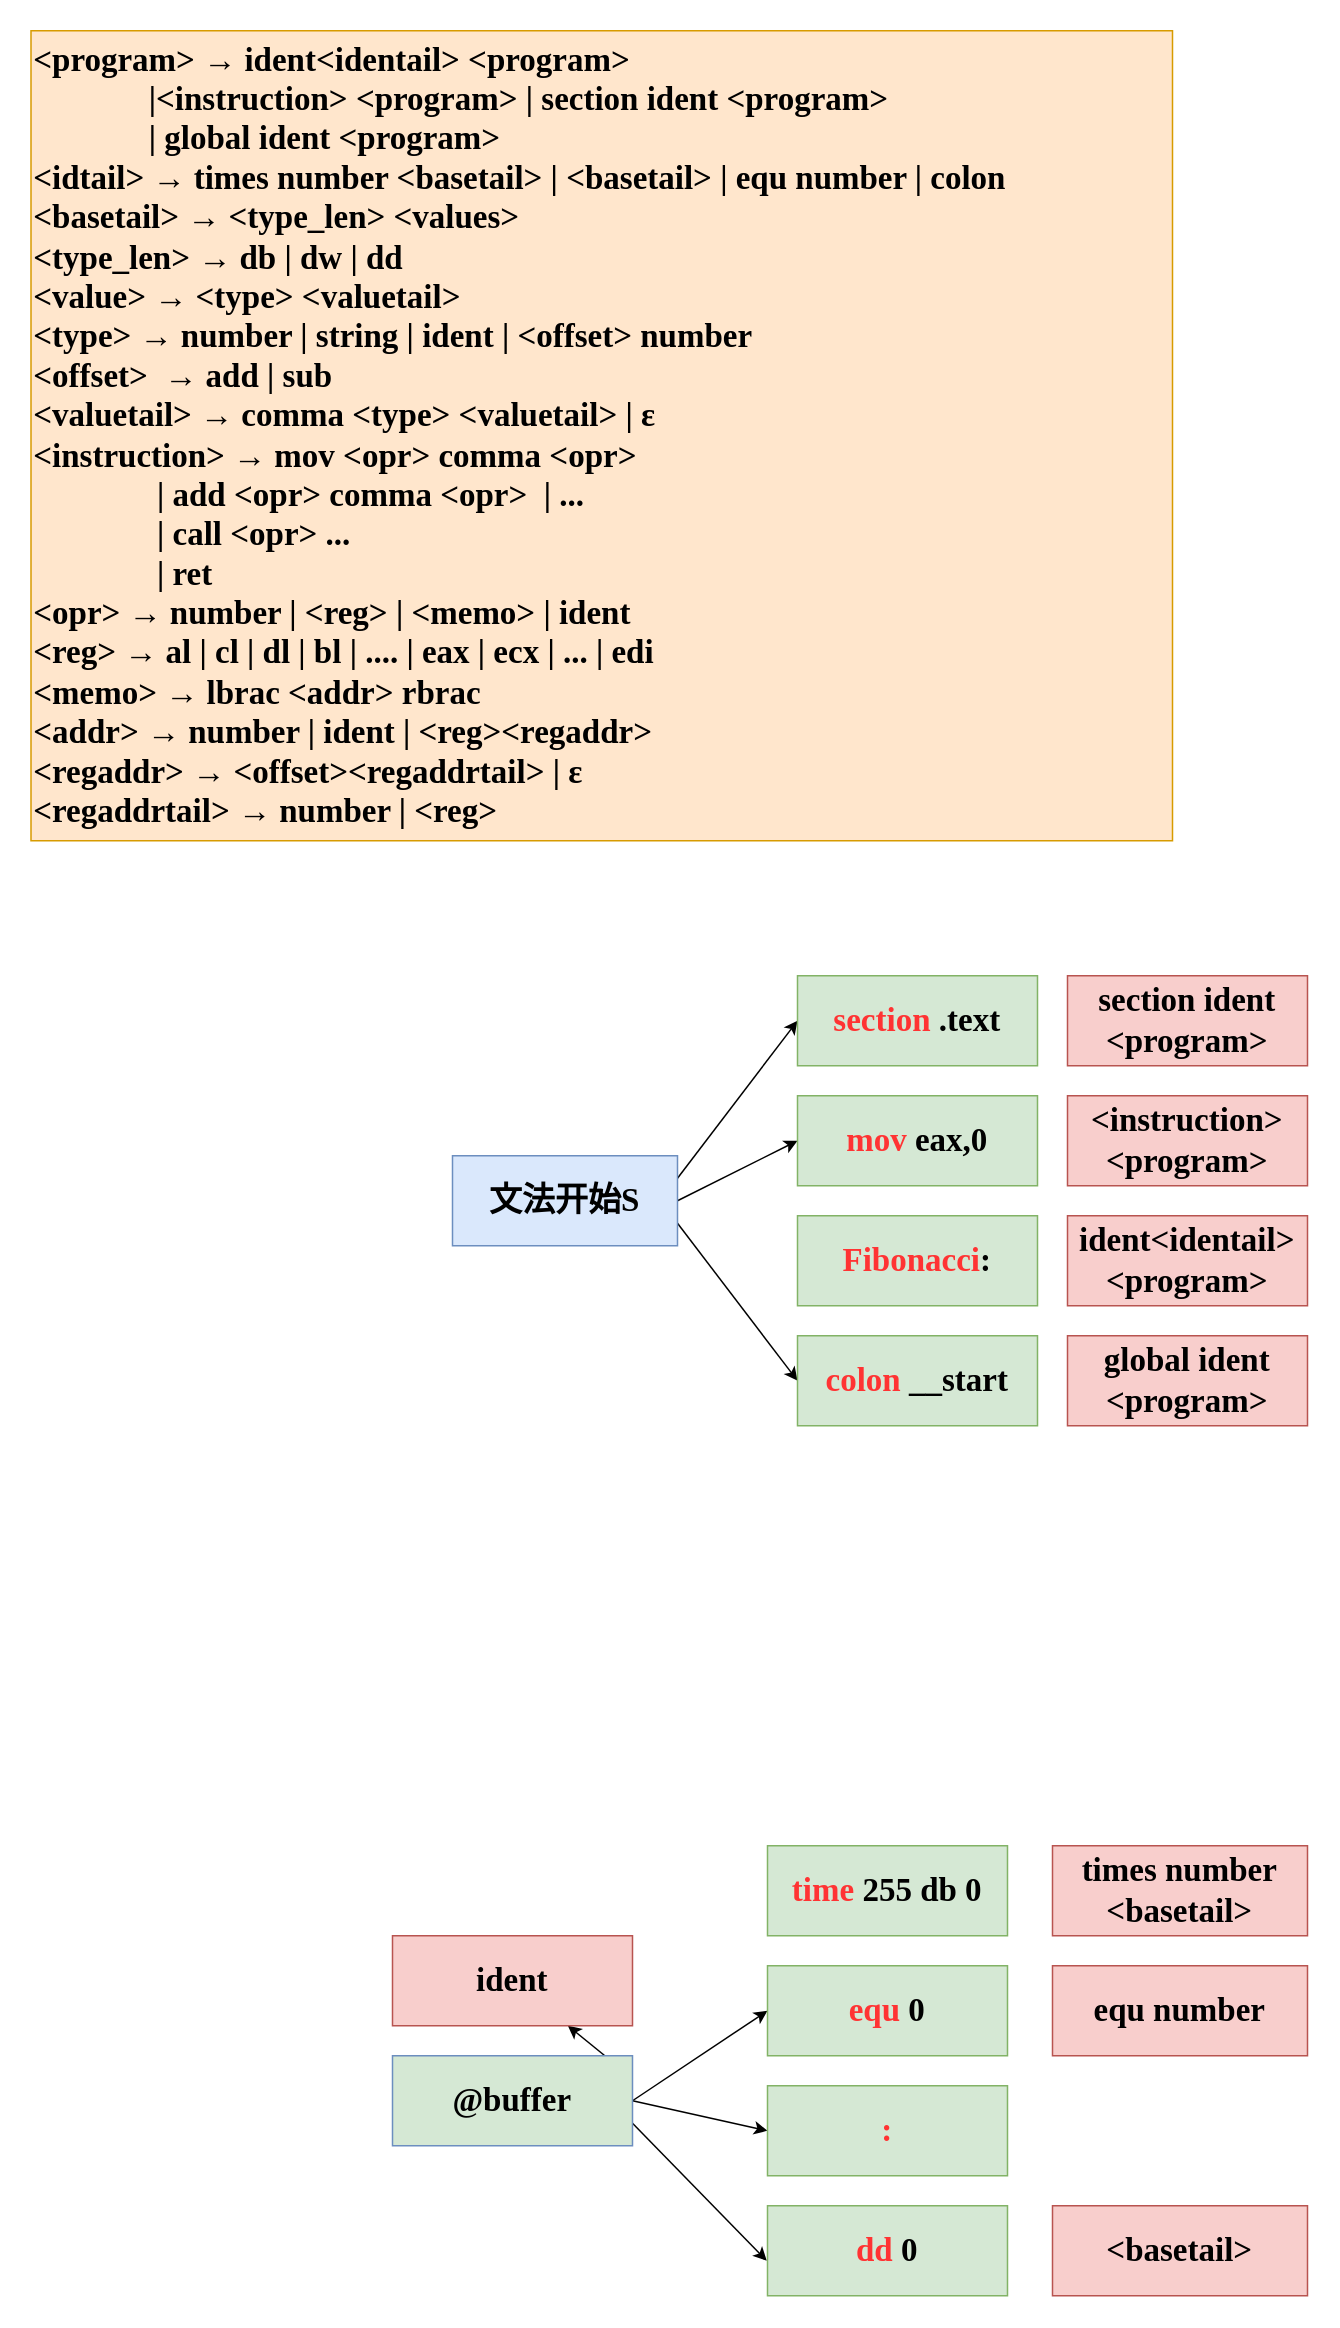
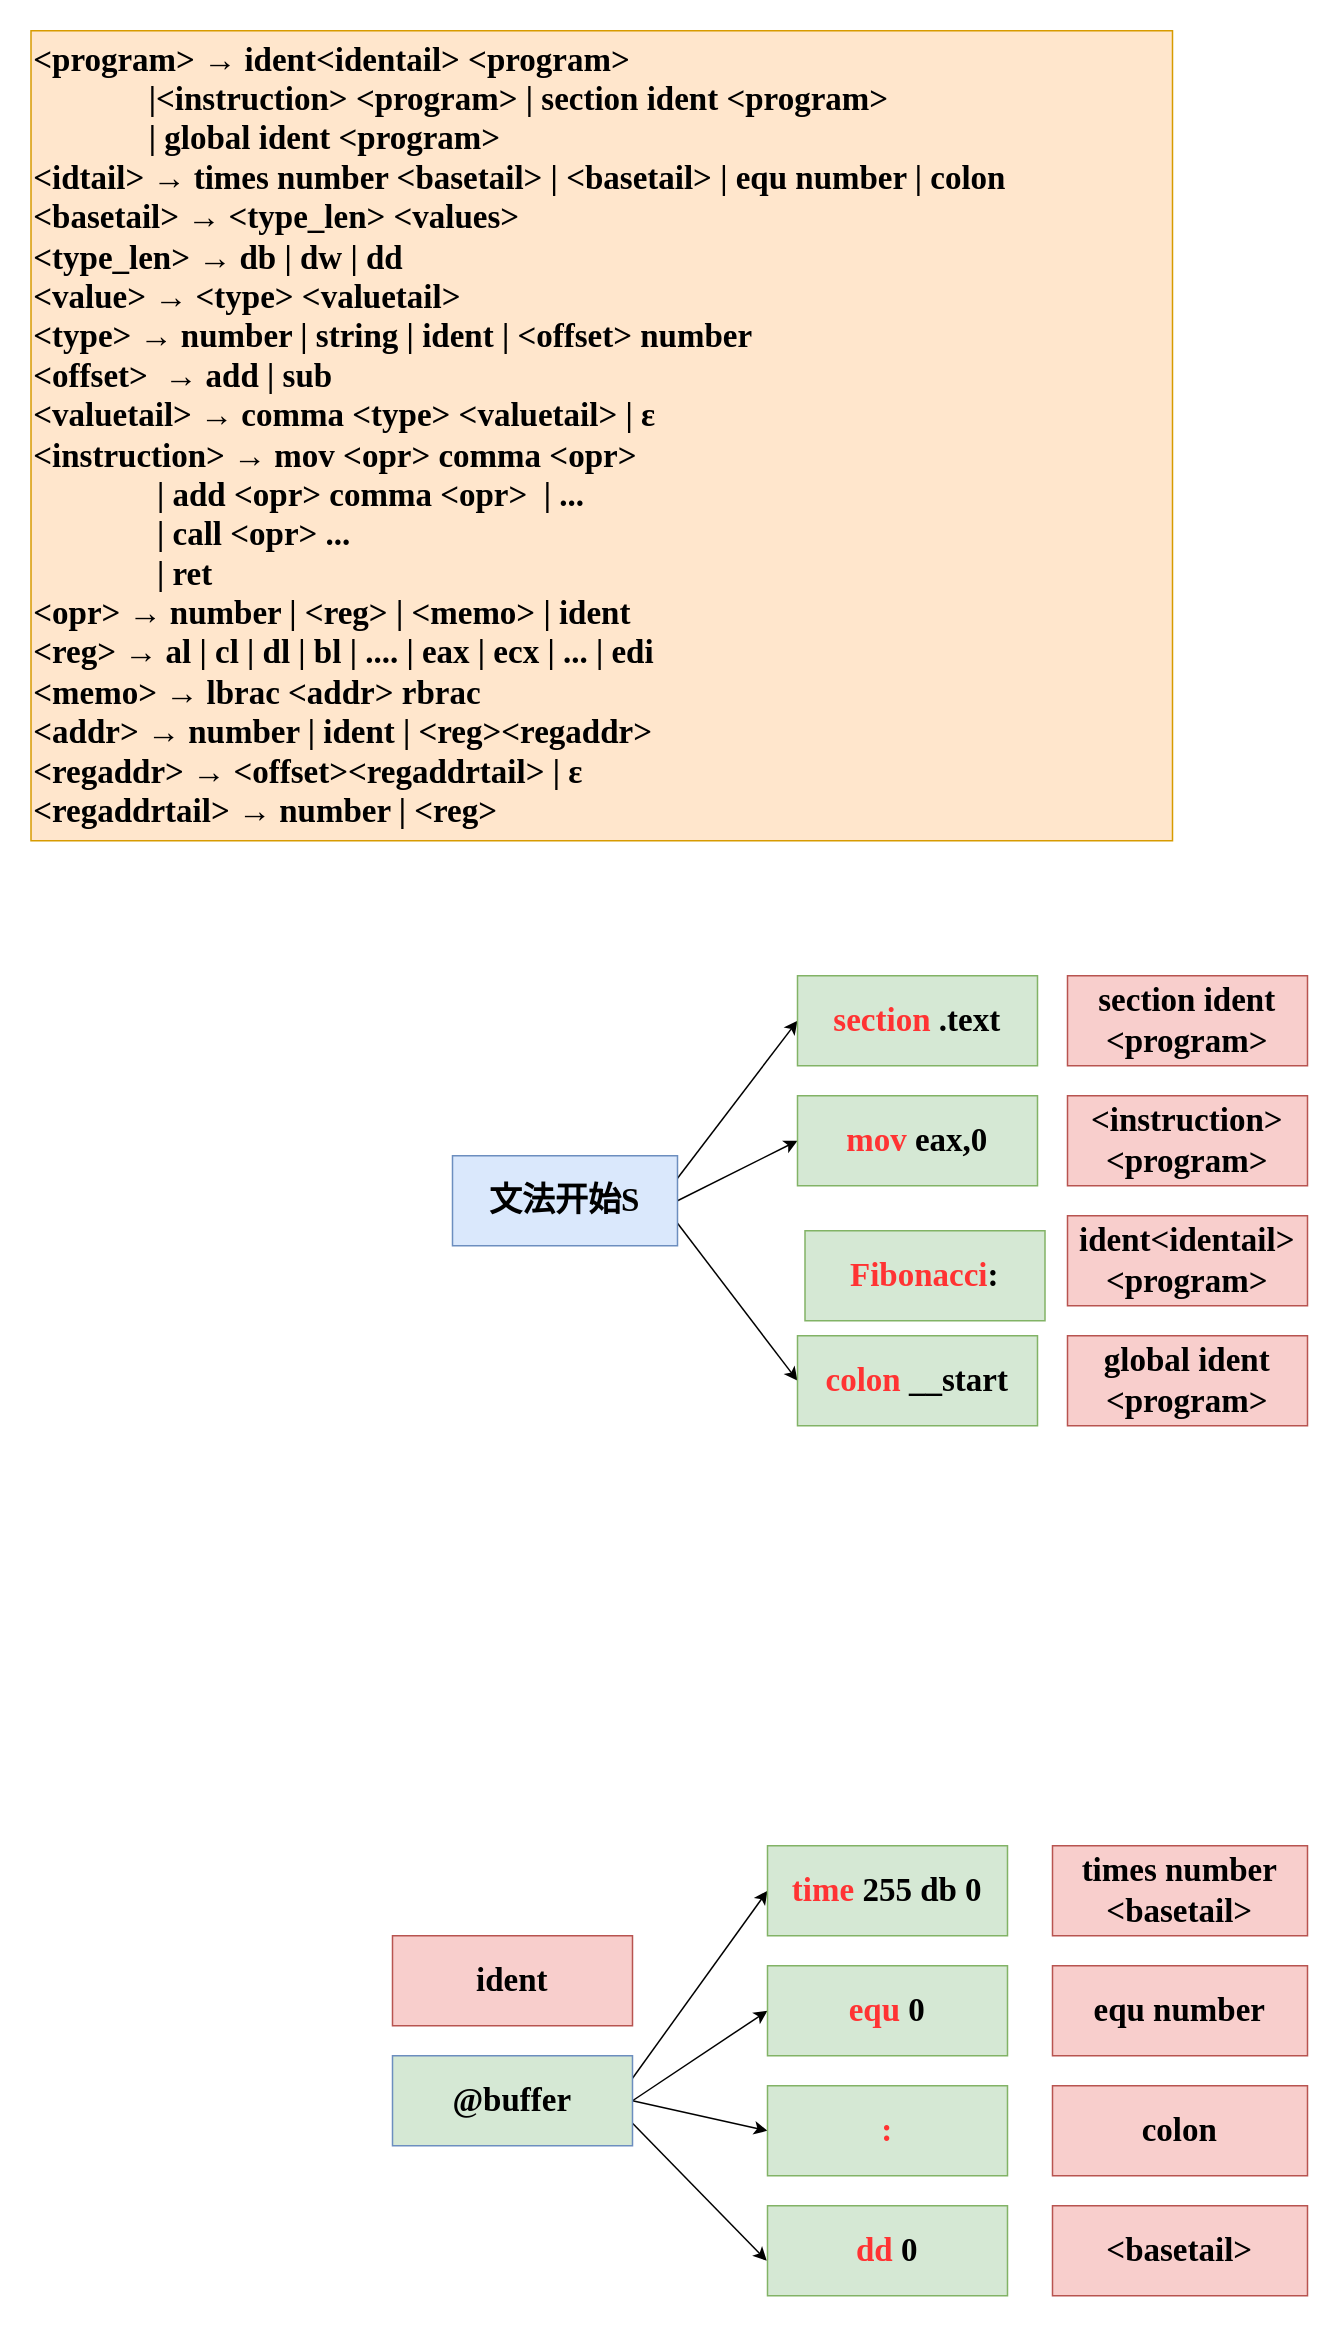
(917, 1261) -> (925, 1276)
(590, 2044) -> (697, 1989)
none -> (1180, 2131)
